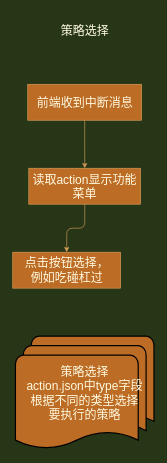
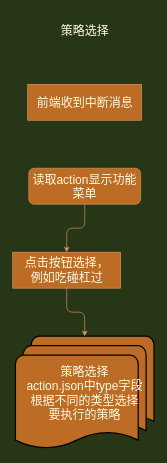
(85, 162) -> none
(85, 186) -> (85, 186)
none -> (78, 312)
